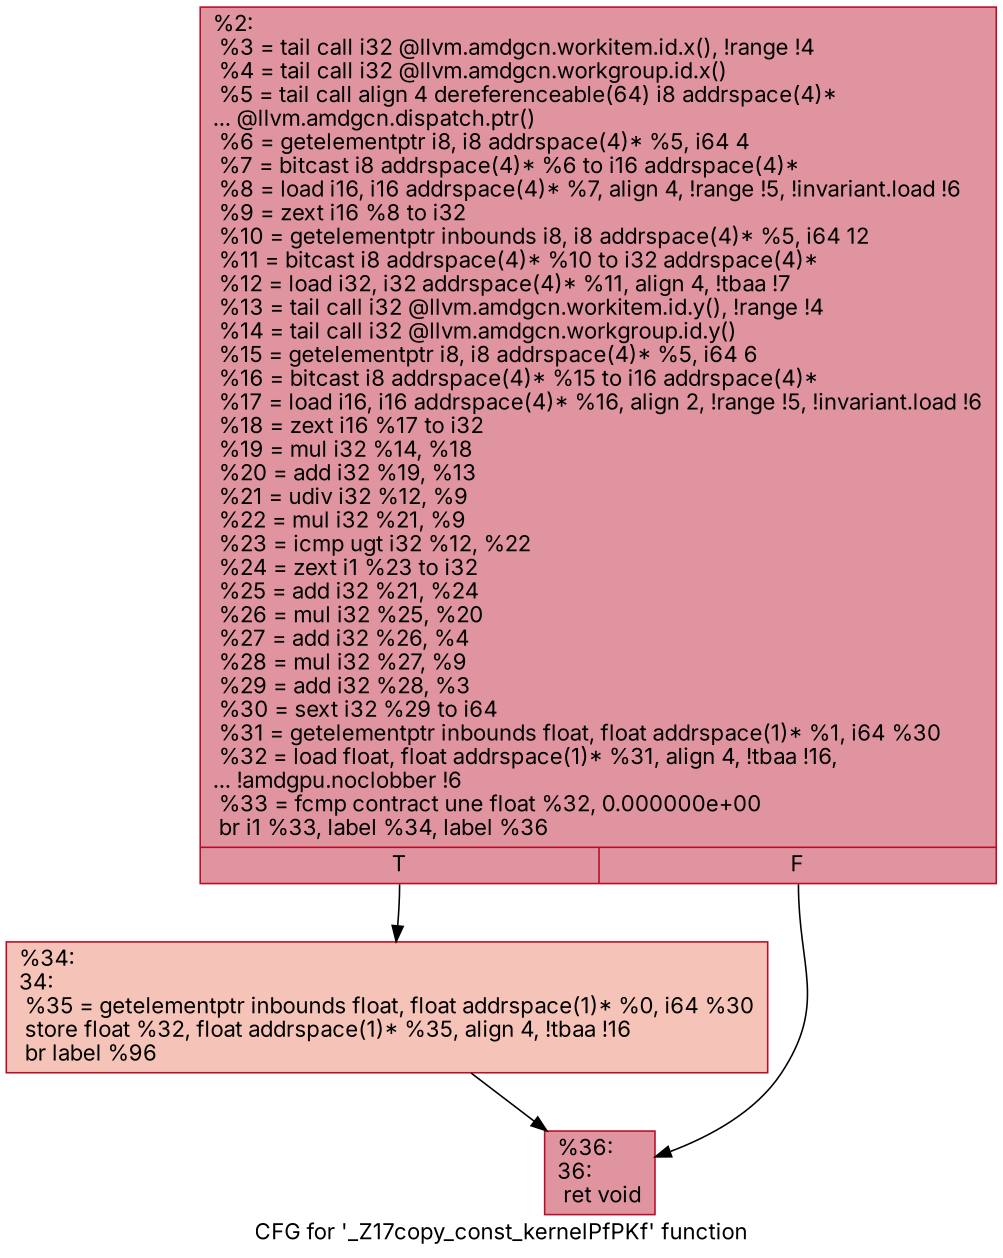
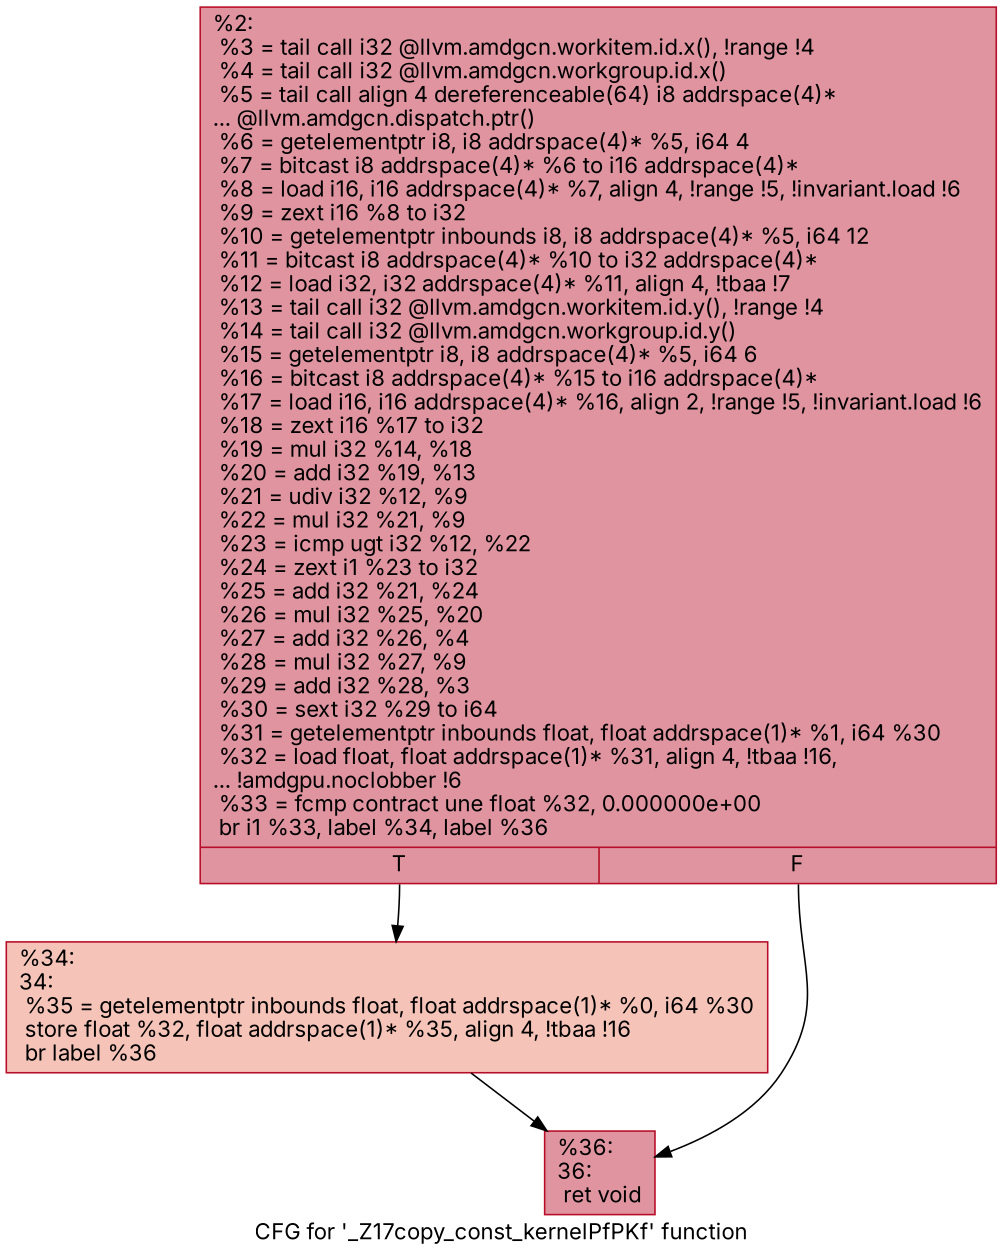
(88, 1054) -> (88, 1054)
